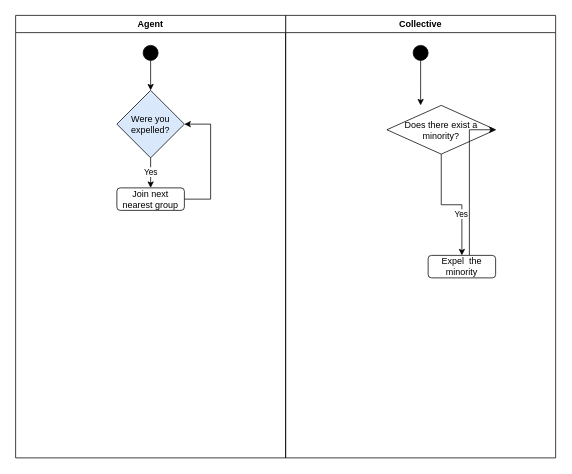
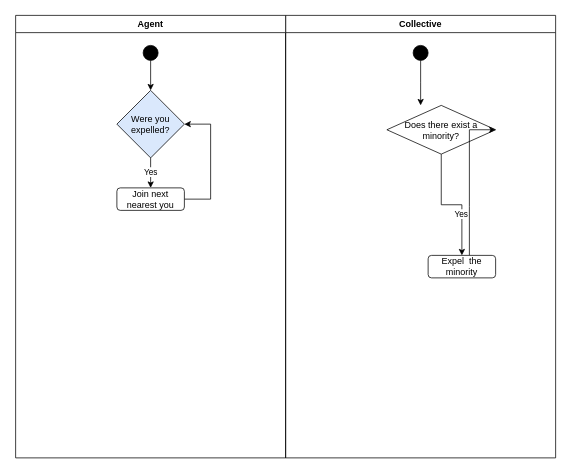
(150, 199) -> (150, 199)
